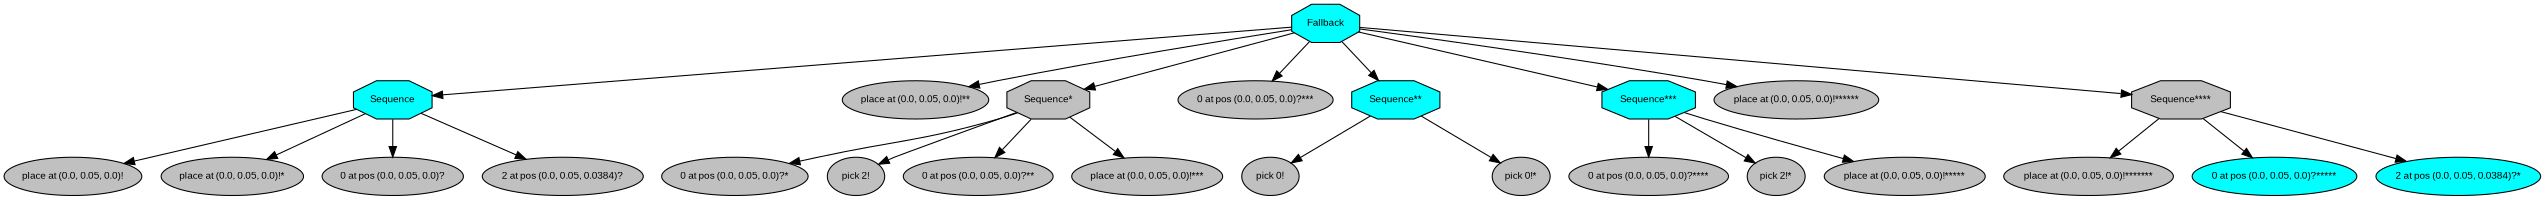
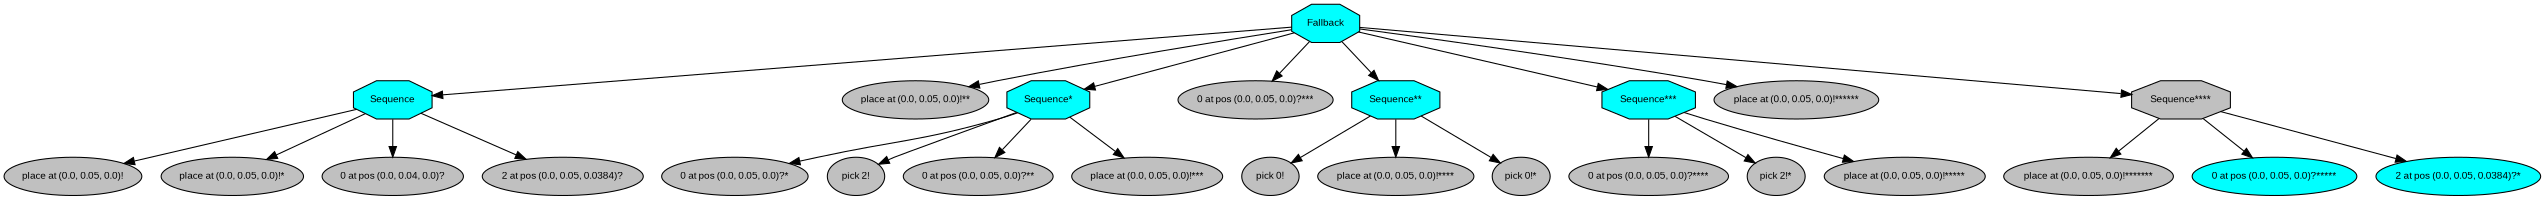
(1048, 100) -> (1048, 100)
(393, 176) -> (393, 176)
none -> (1396, 176)
